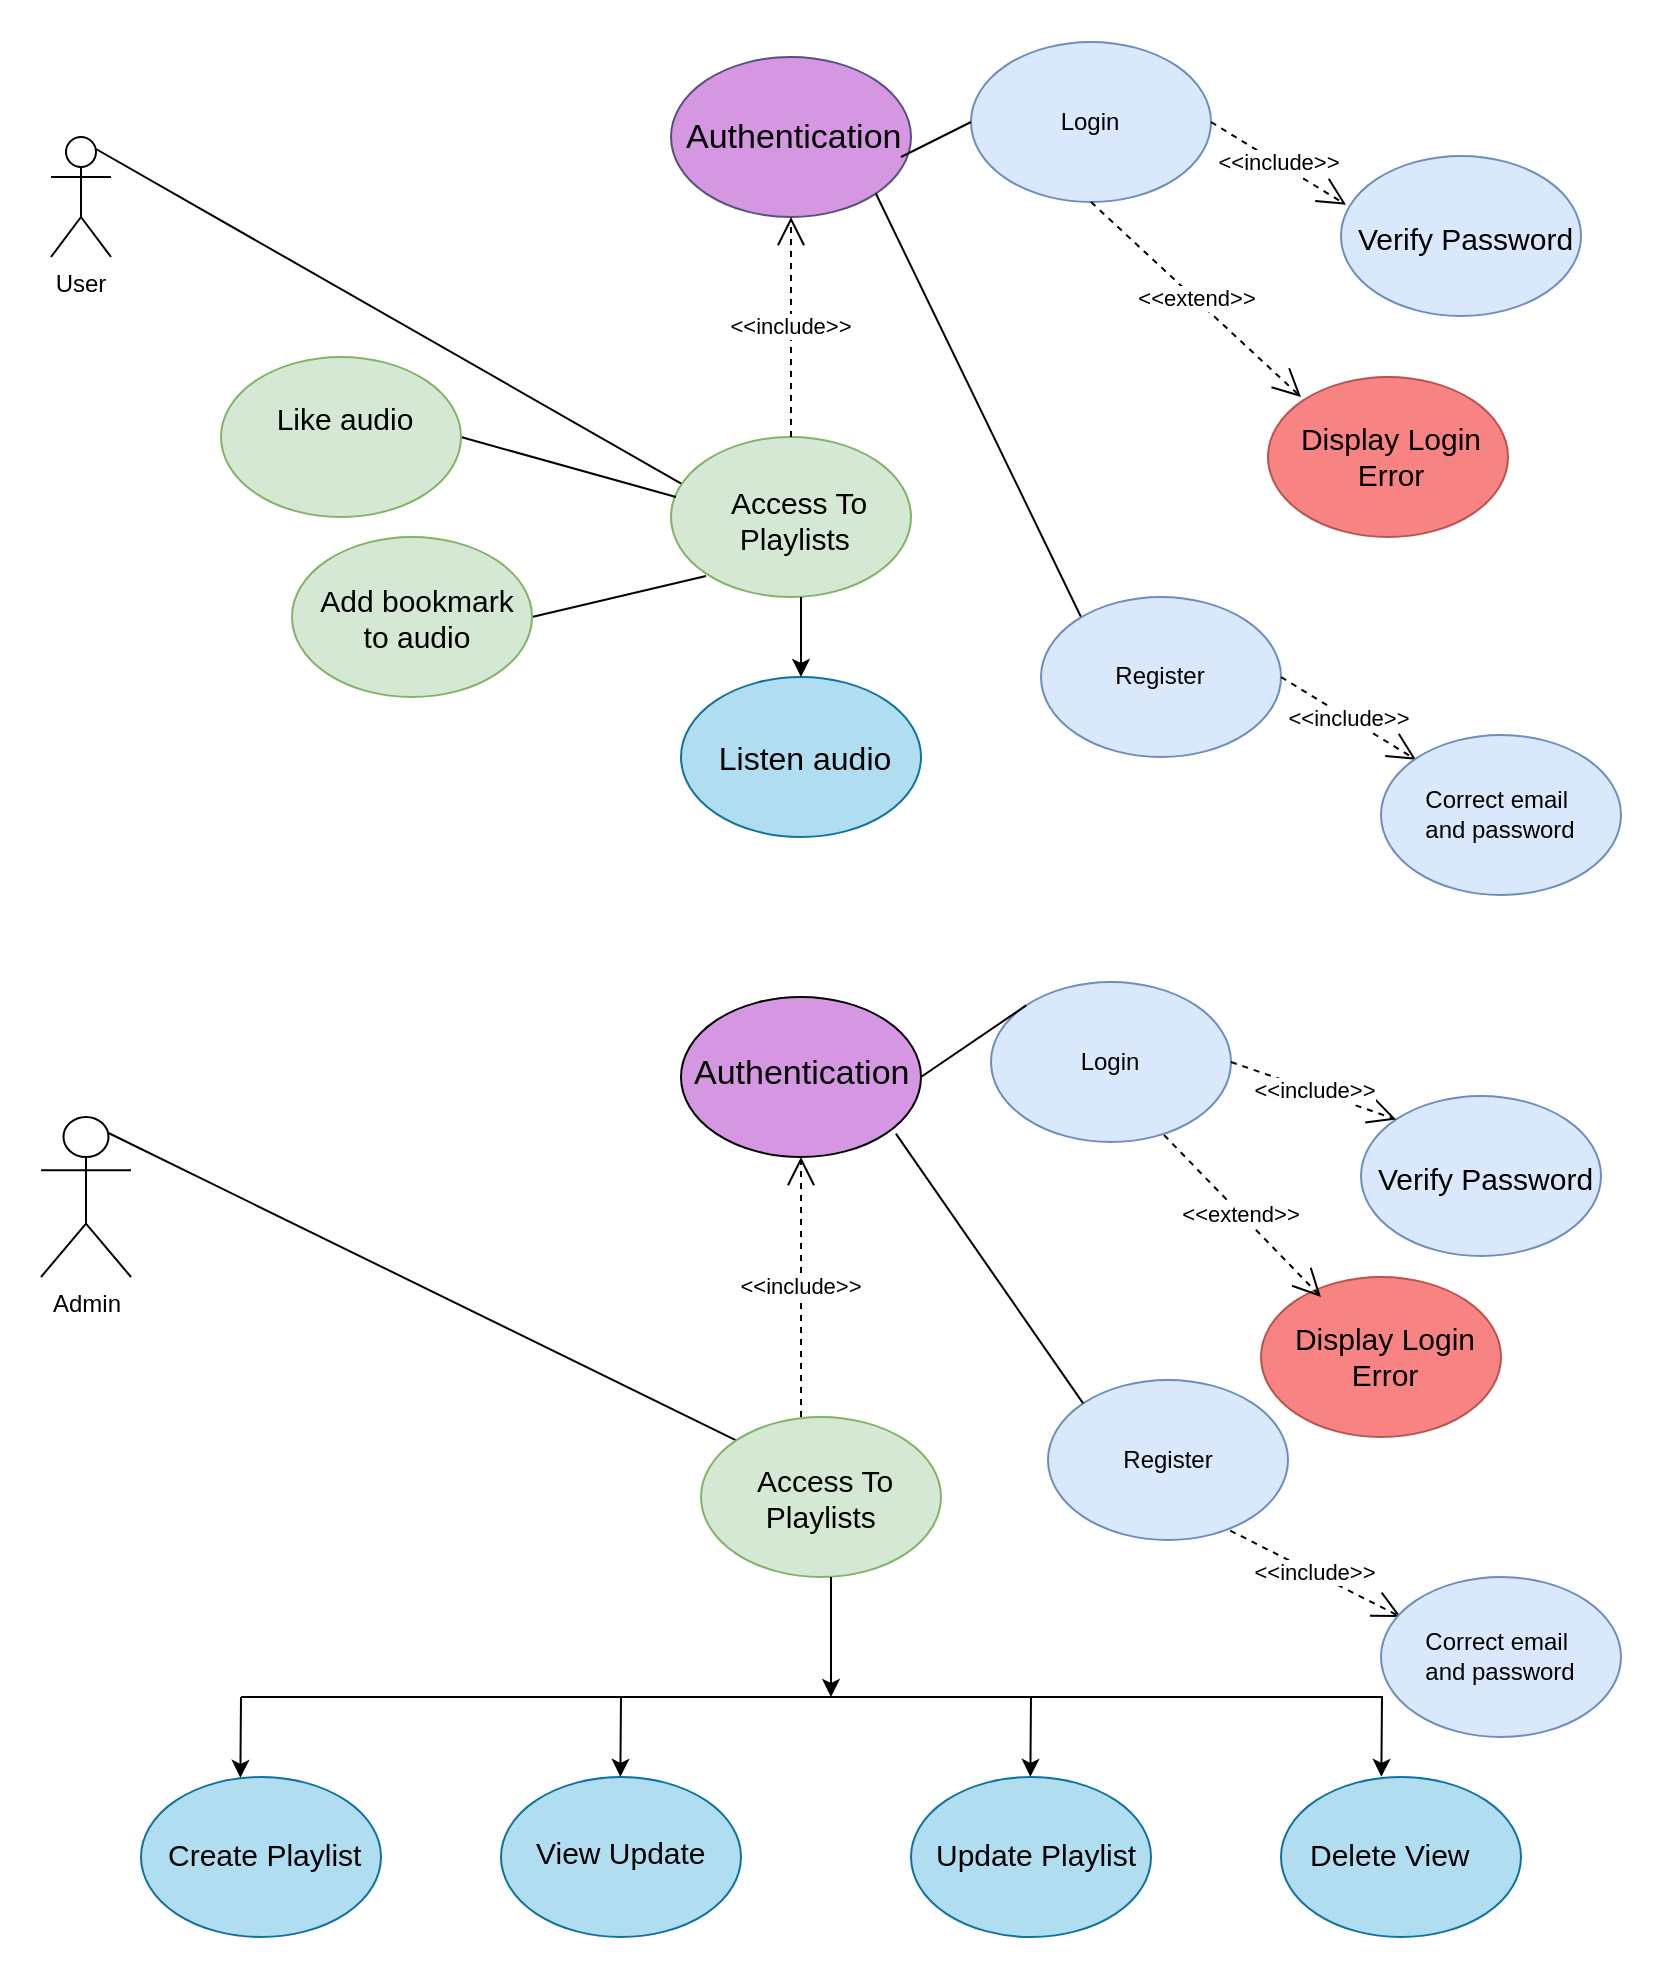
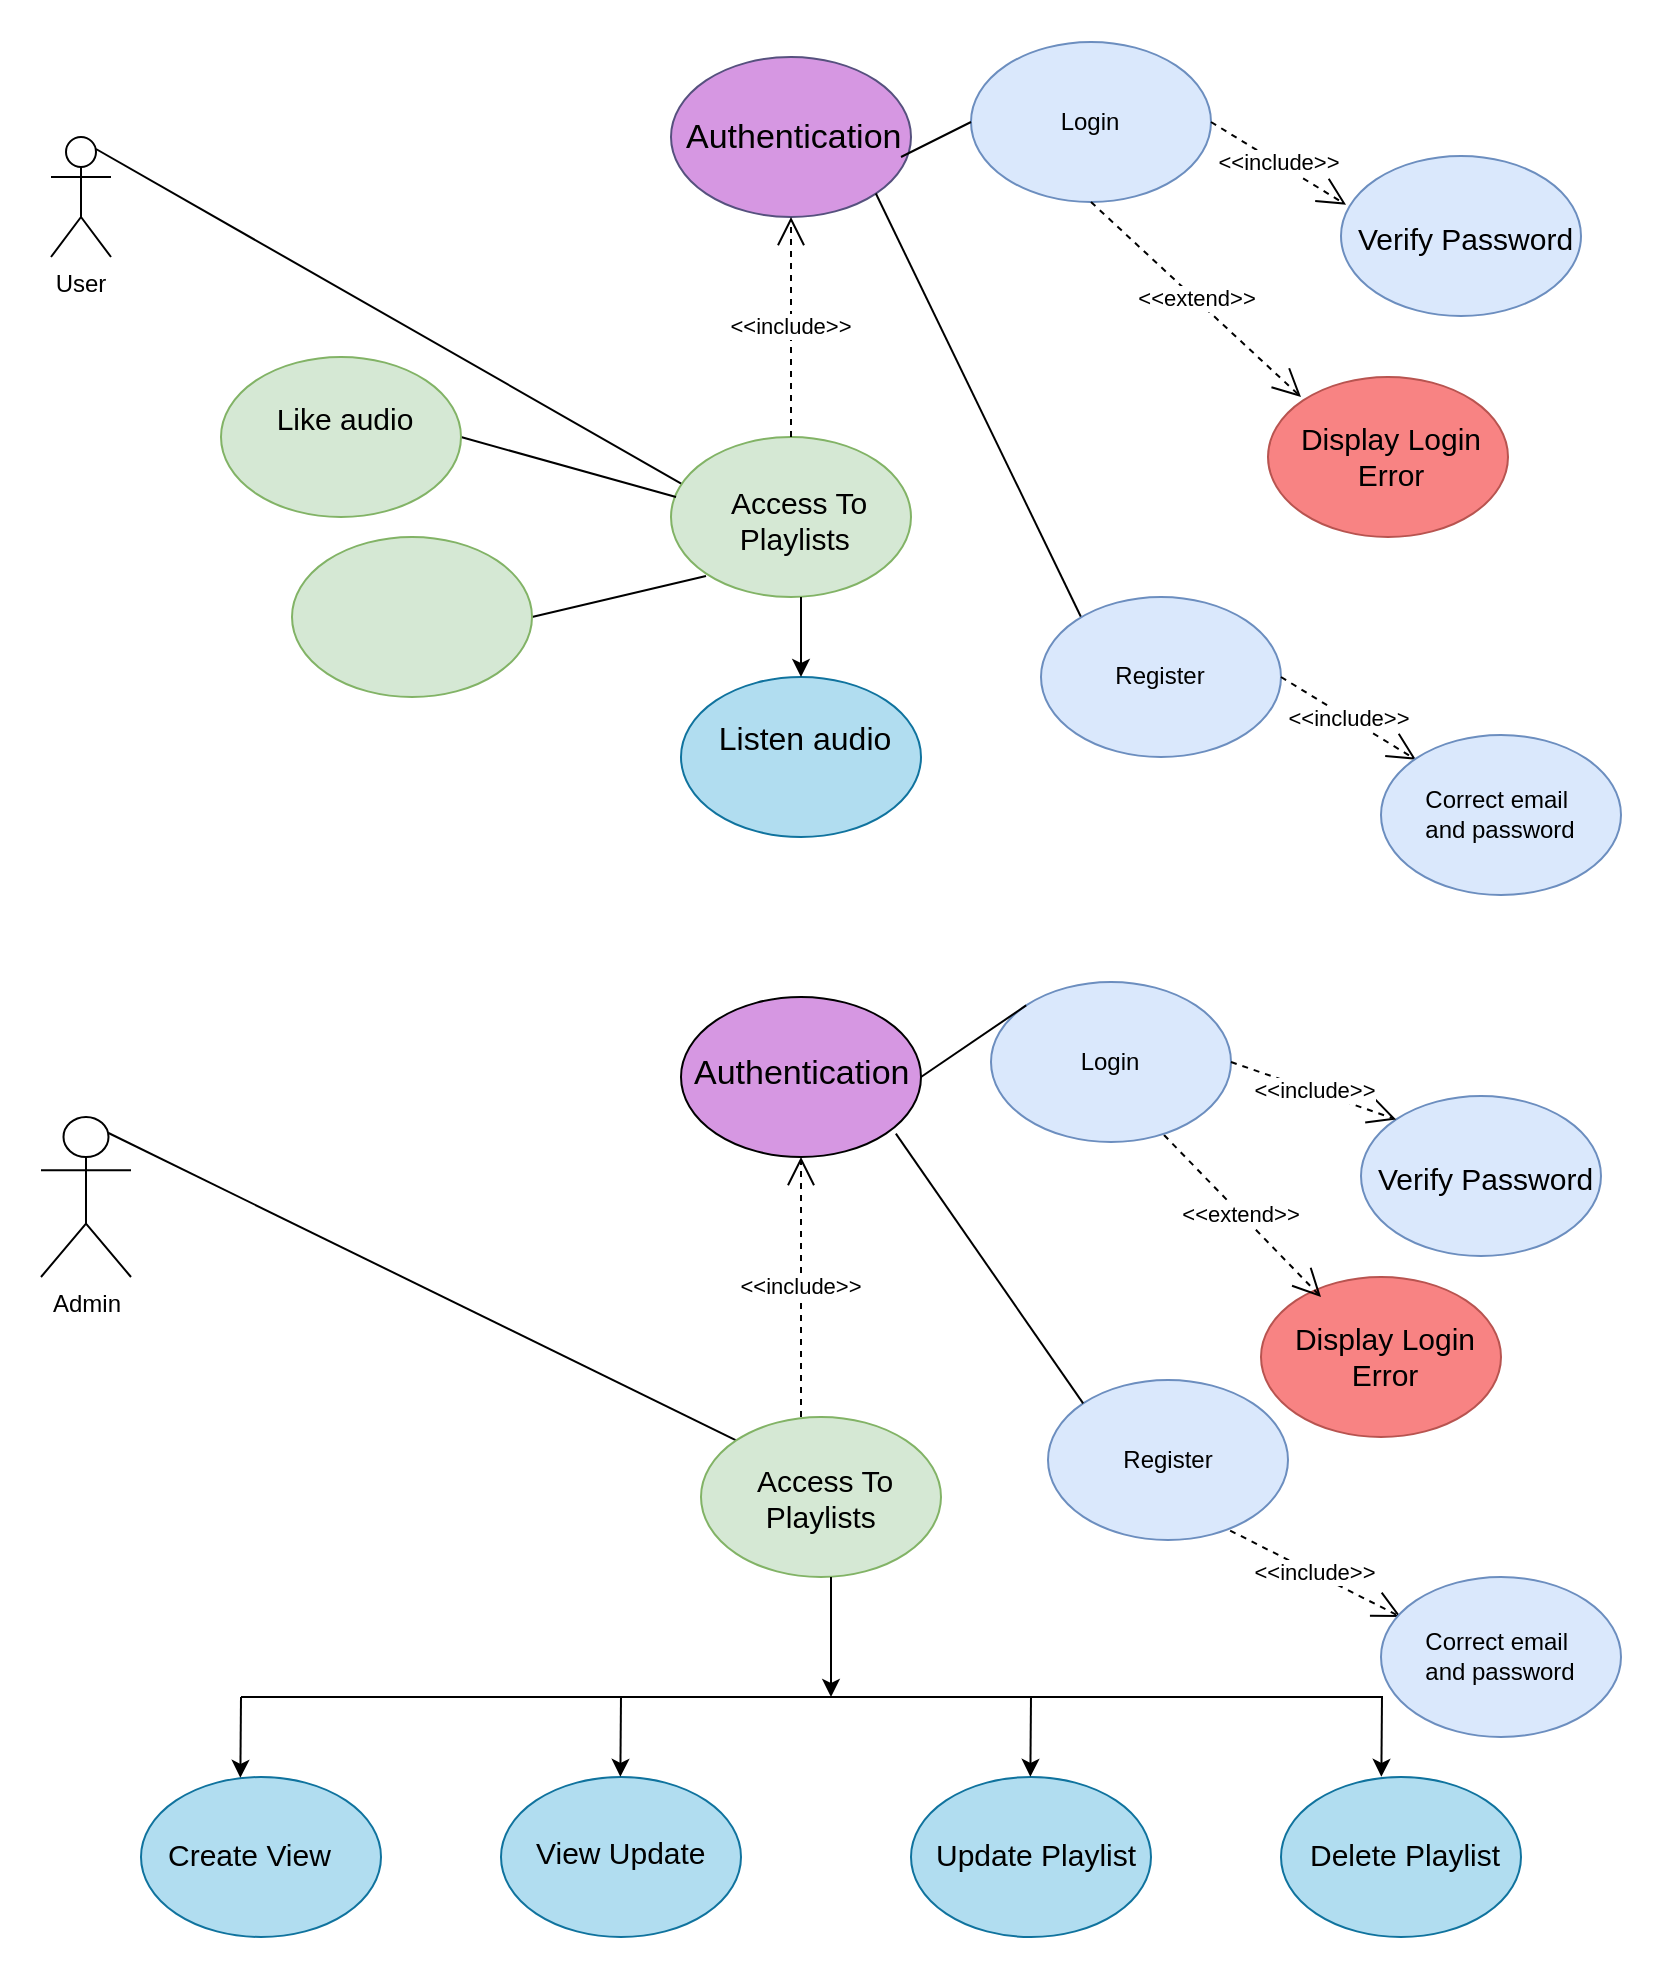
(416, 619) -> none
(805, 755) -> (805, 735)
(279, 1857) -> (254, 1857)
(1392, 1857) -> (1418, 1857)
